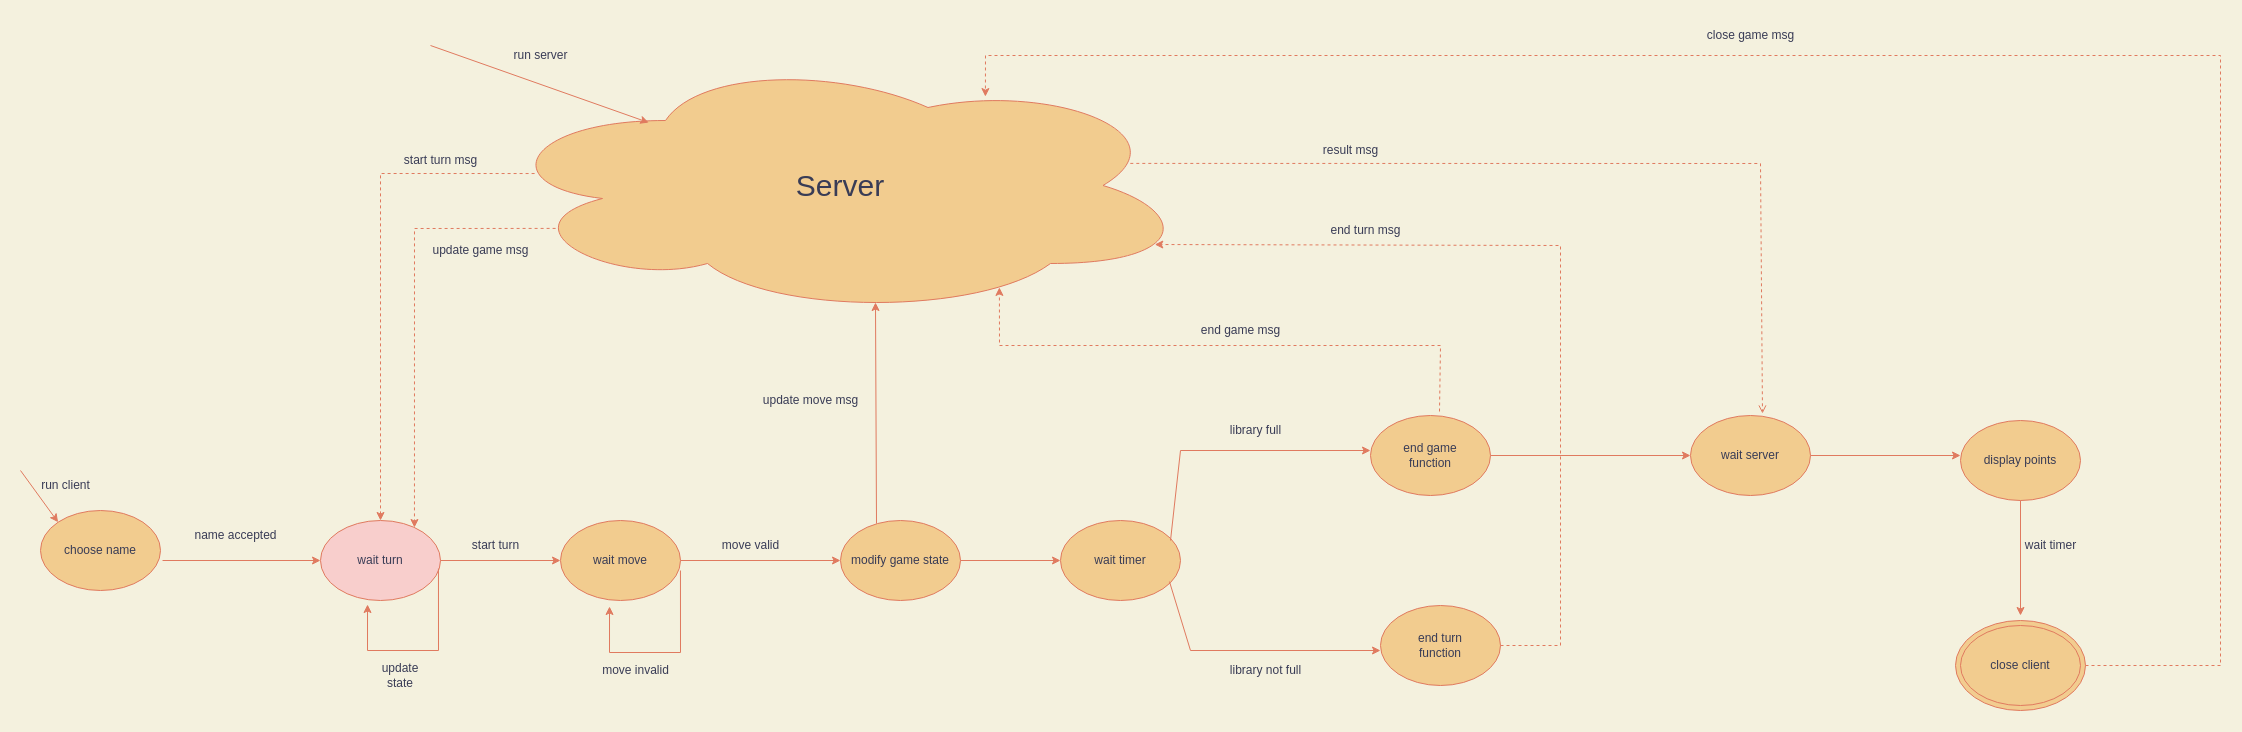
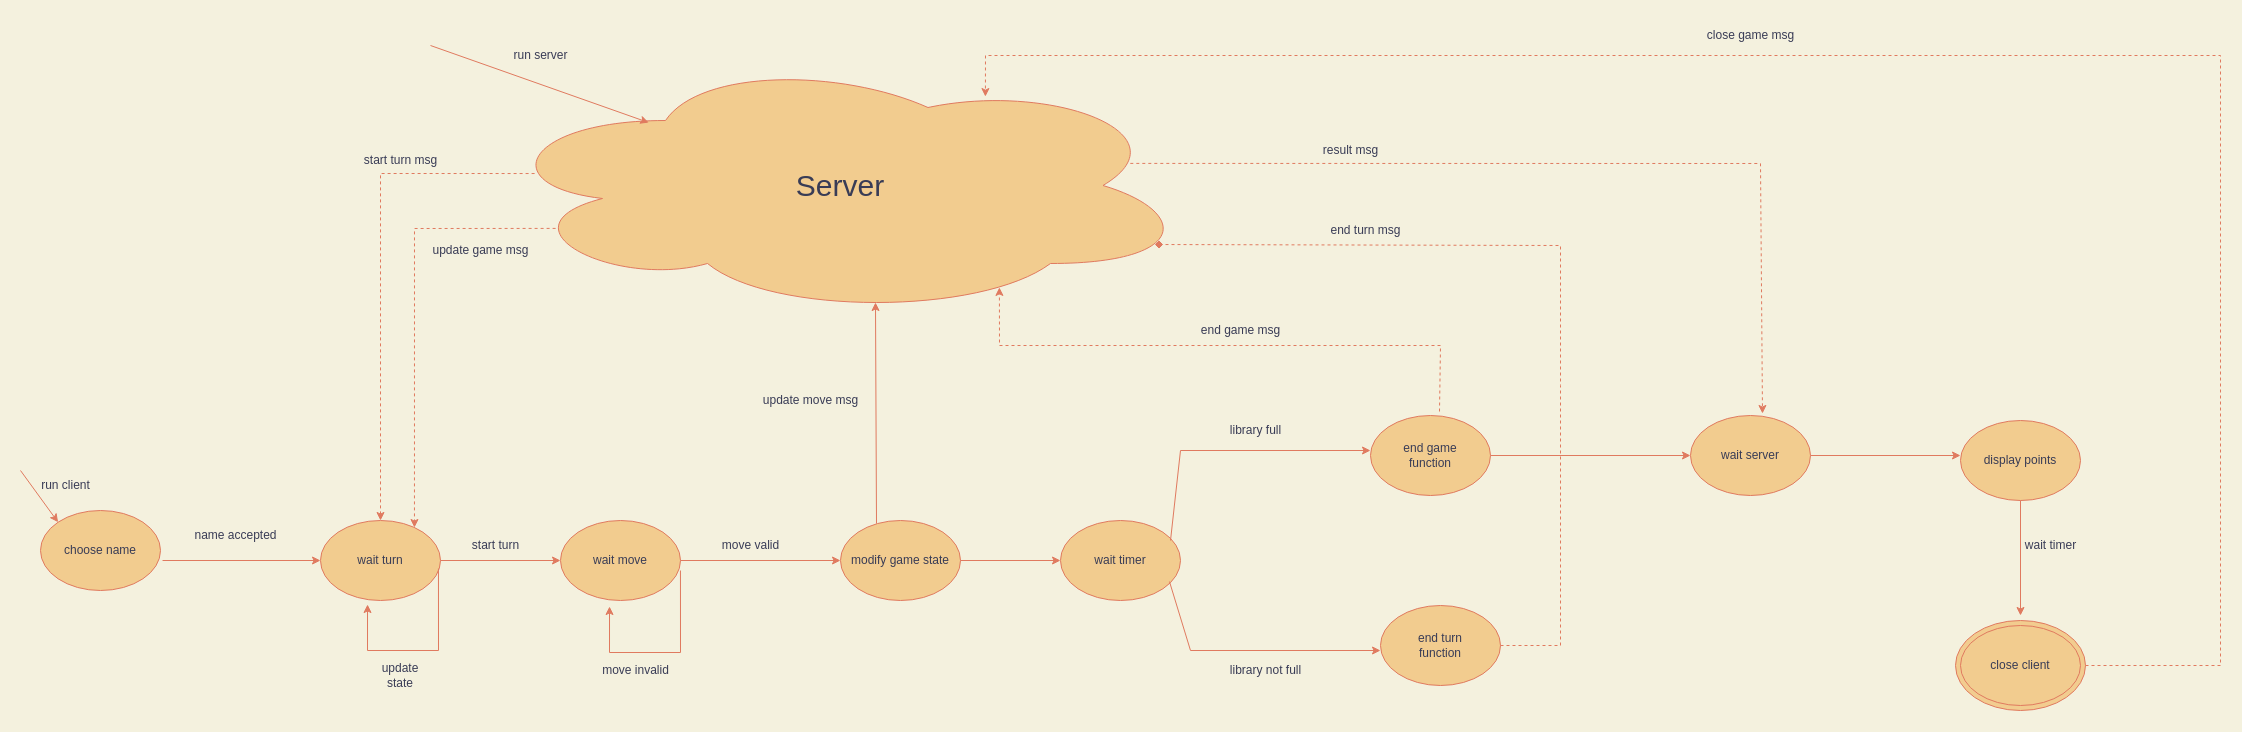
(441, 161) -> (401, 161)
(1163, 245) -> (1164, 245)
(1762, 407) -> (1762, 405)
(381, 561) -> (381, 561)
